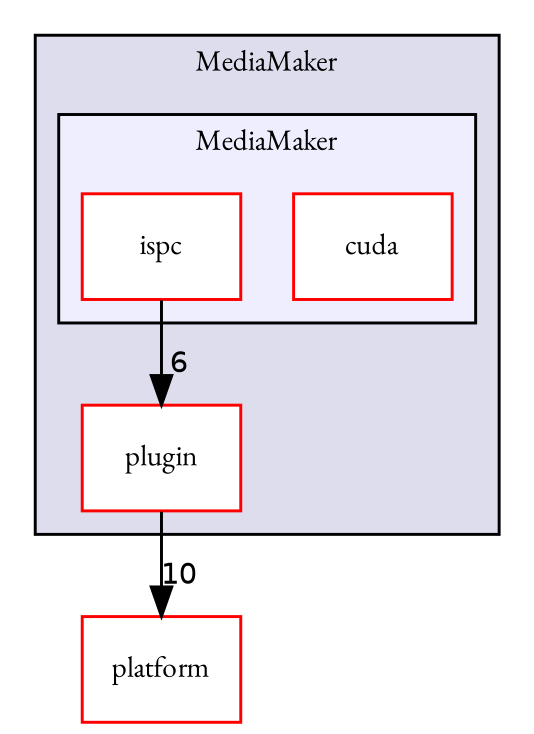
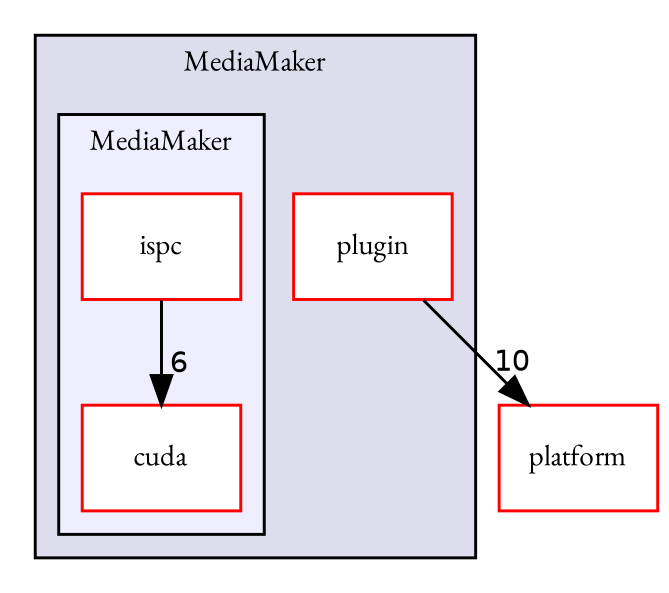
(161, 342) -> (161, 338)
